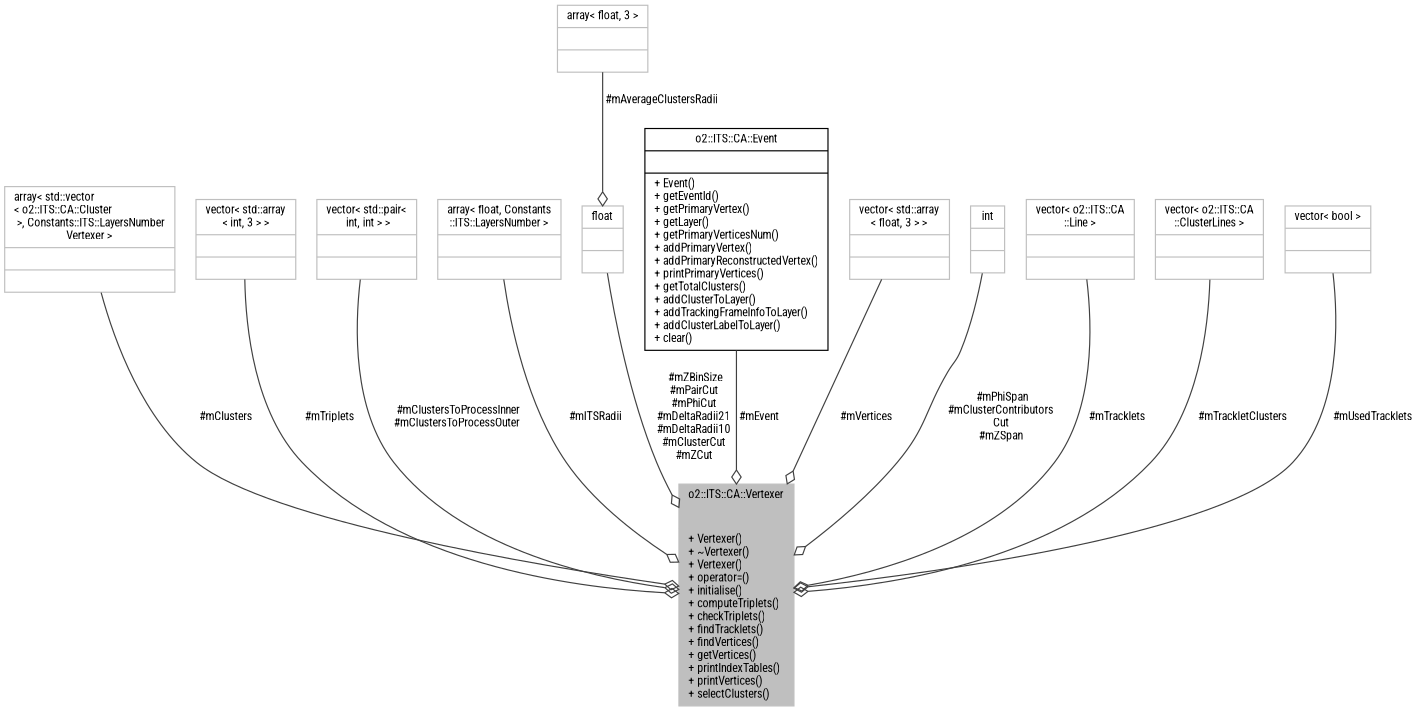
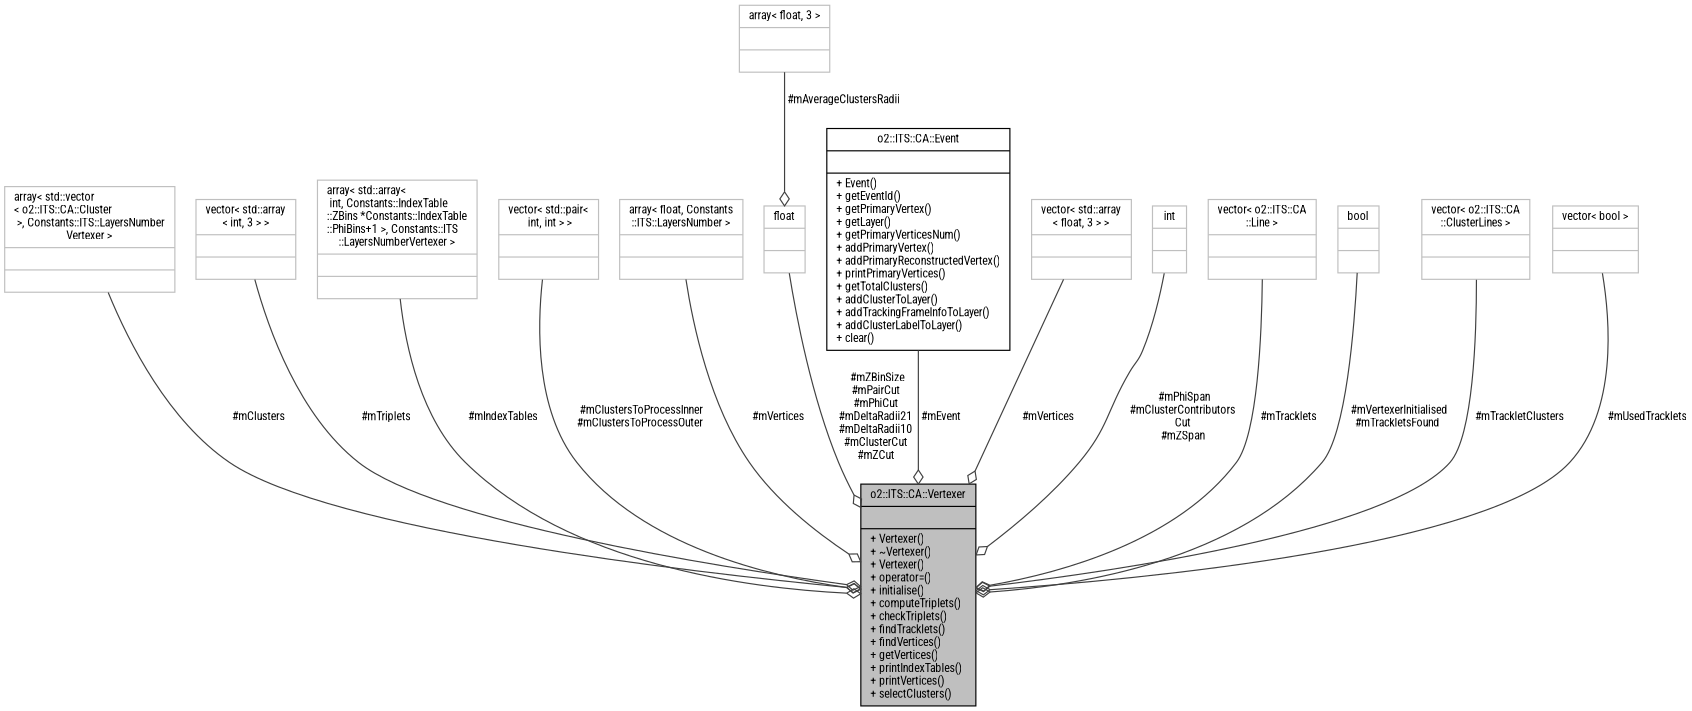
none -> (397, 239)
none -> (1358, 239)
(594, 417) -> (777, 417)
(736, 595) -> (918, 595)
